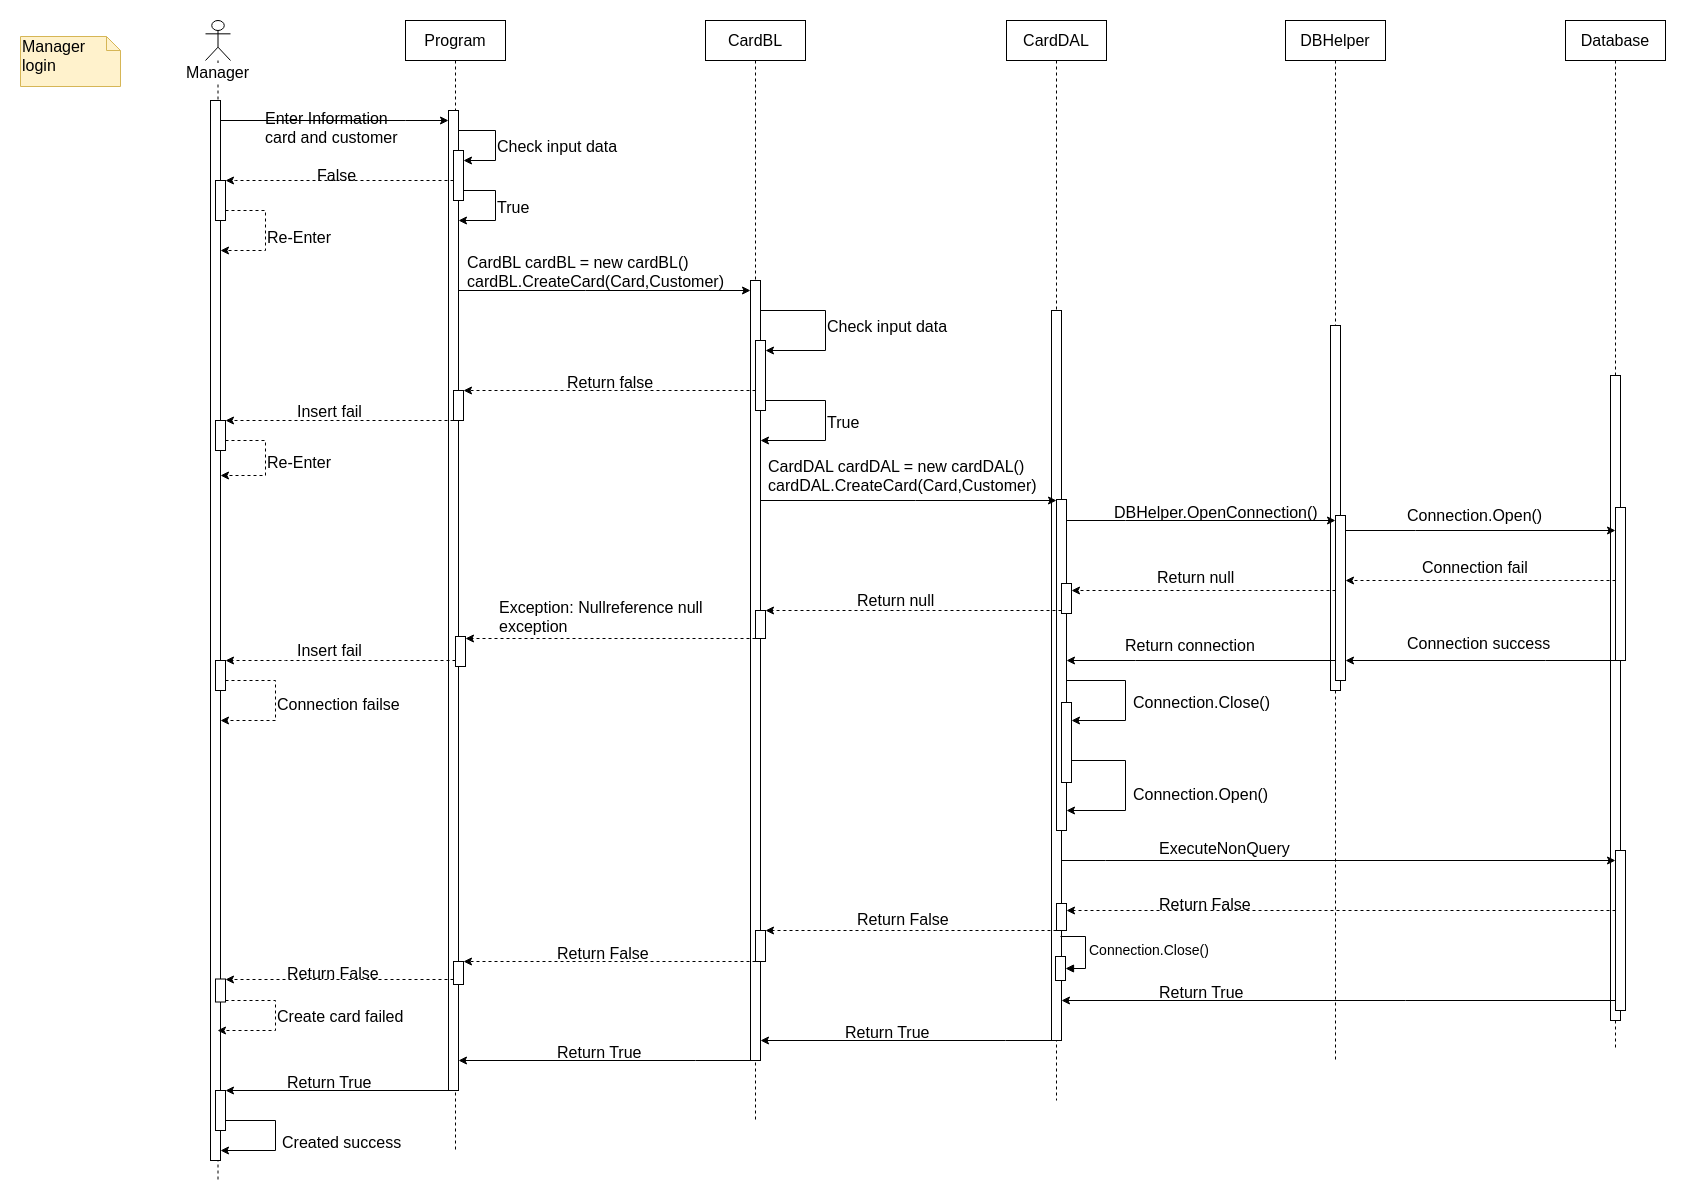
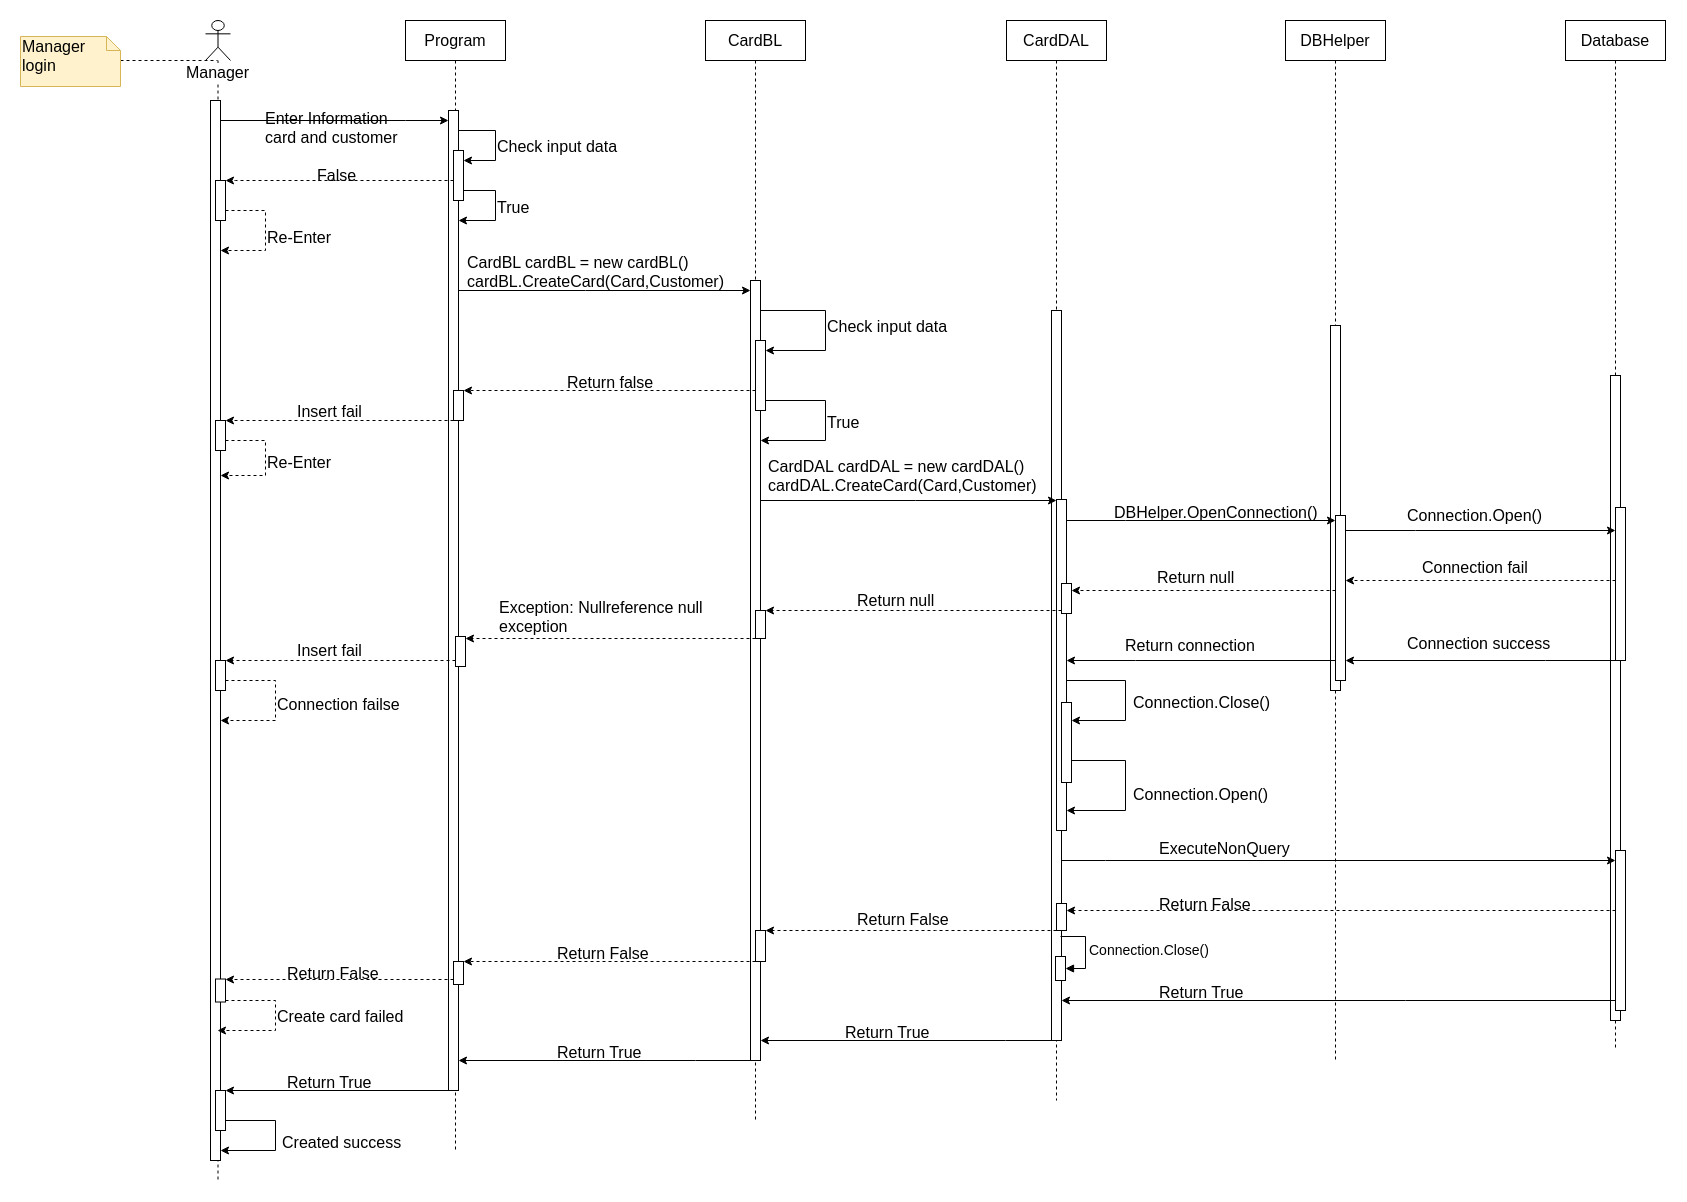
none -> (168, 61)
